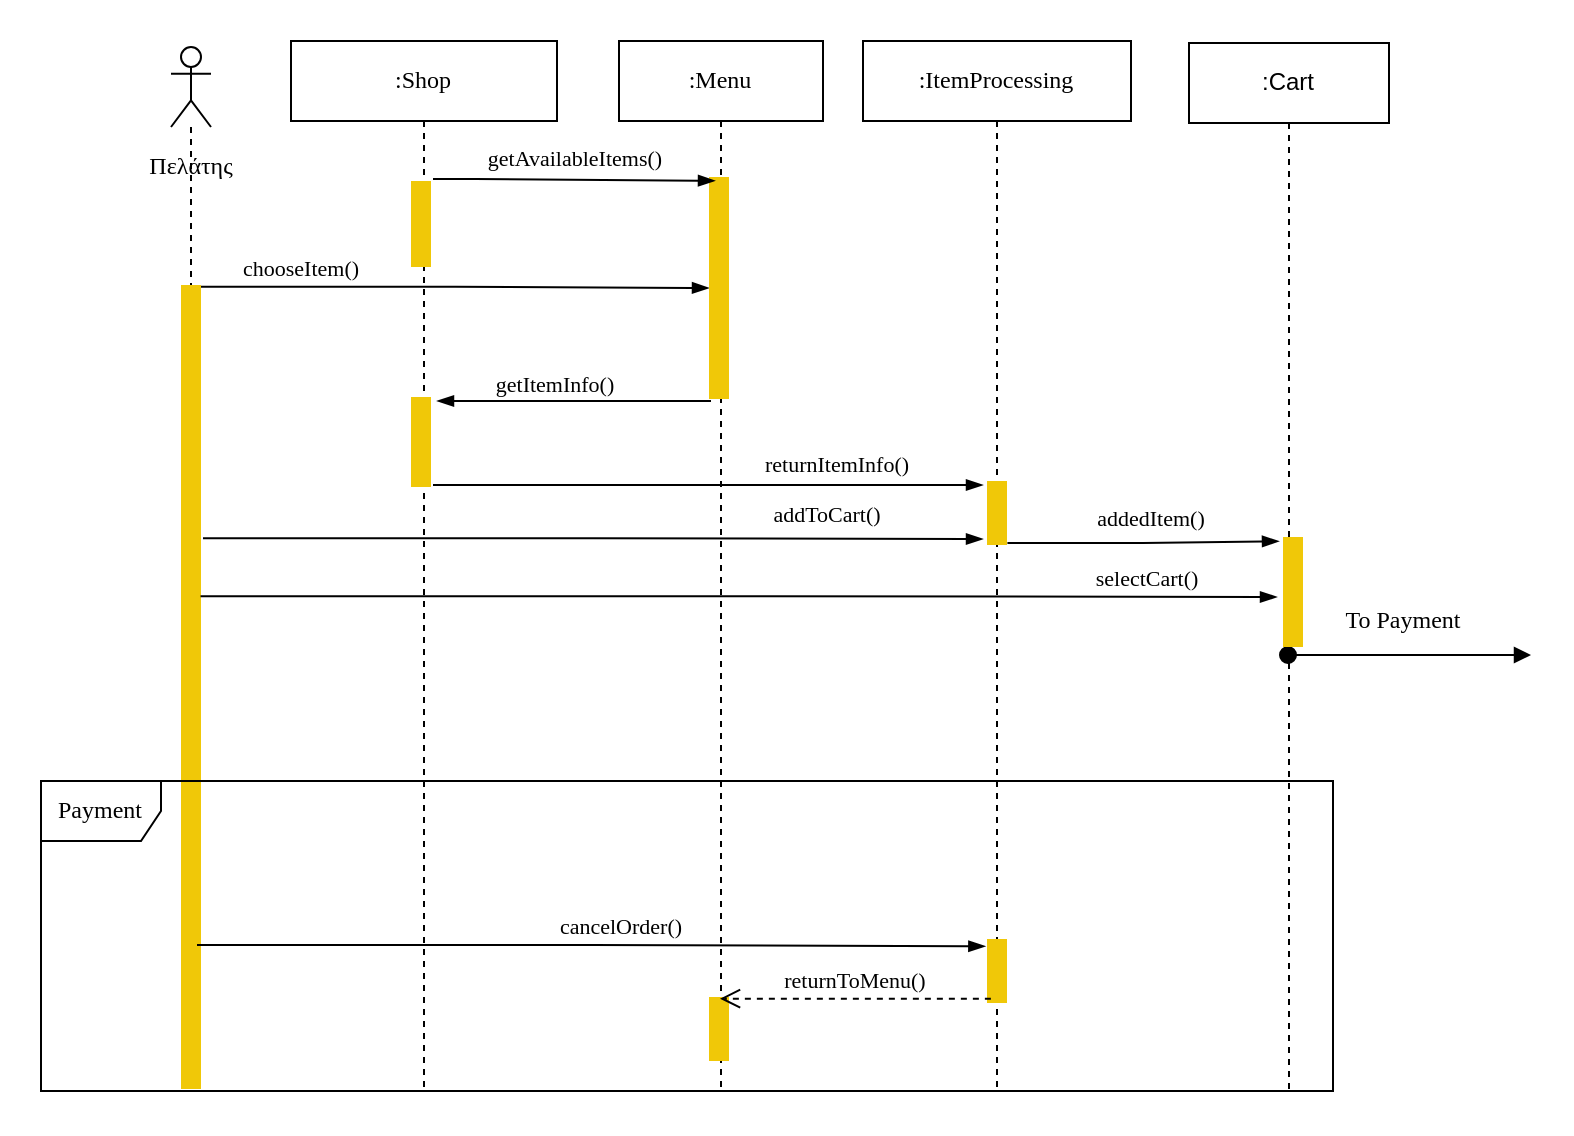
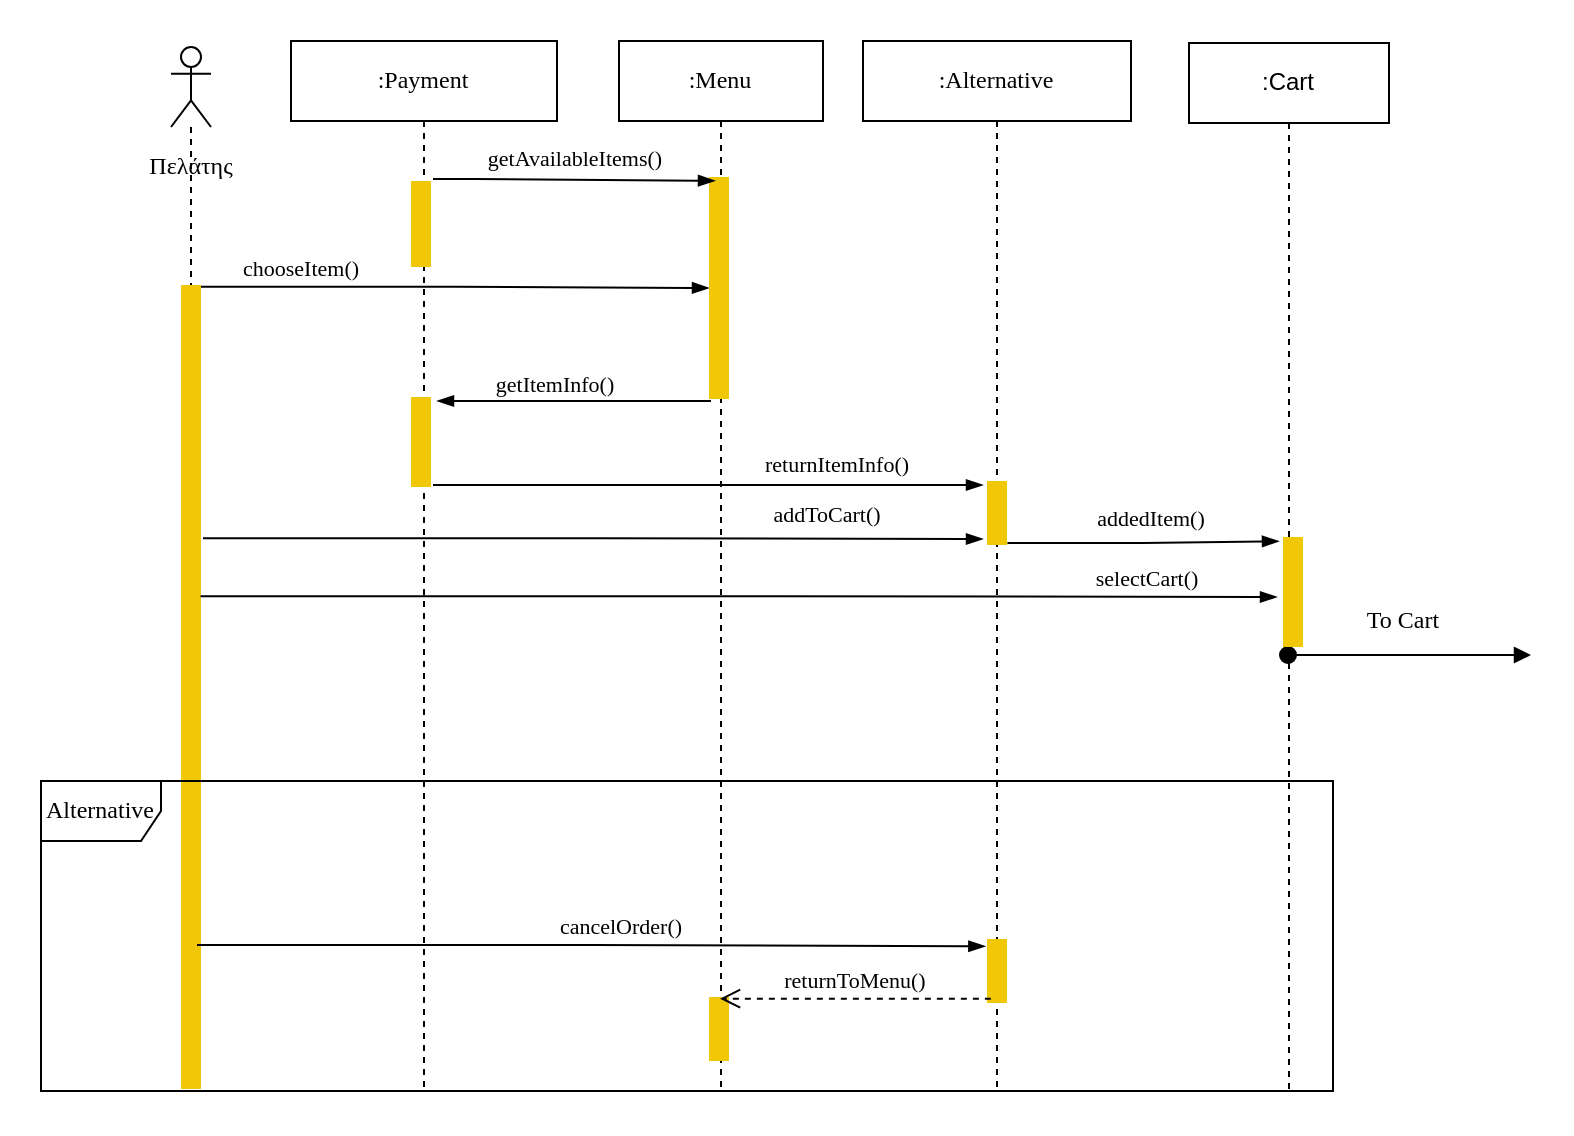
(424, 81) -> (424, 81)
(997, 81) -> (997, 81)
(1404, 621) -> (1404, 621)
(101, 811) -> (101, 811)
